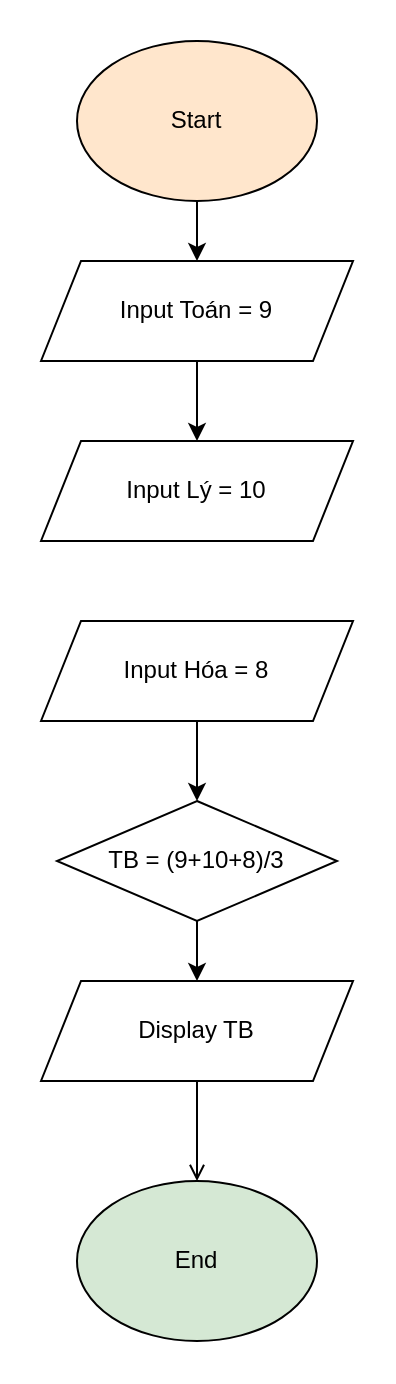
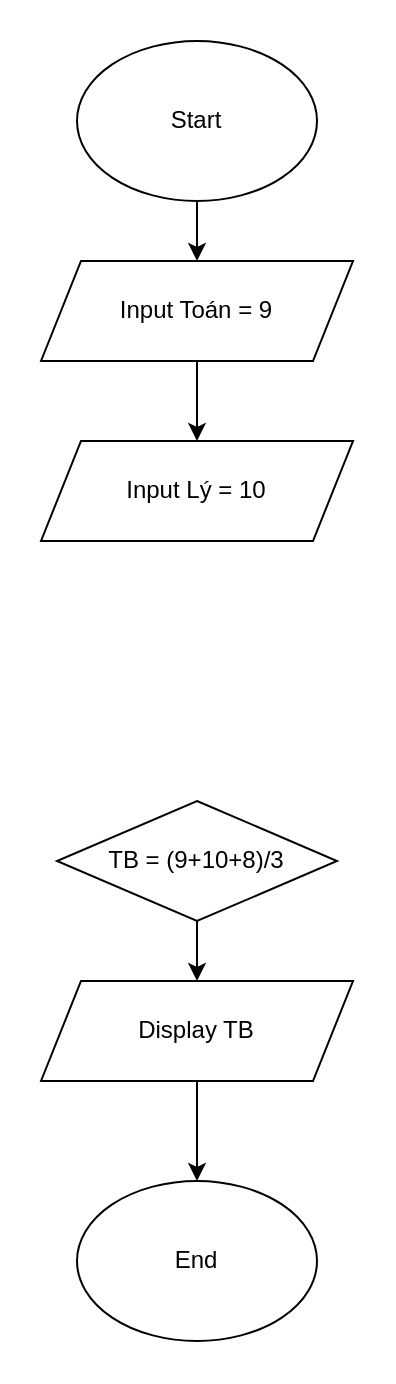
(197, 121) -> (197, 121)
(197, 671) -> none
(197, 754) -> none
(197, 1168) -> (197, 1166)
(197, 1261) -> (197, 1261)
